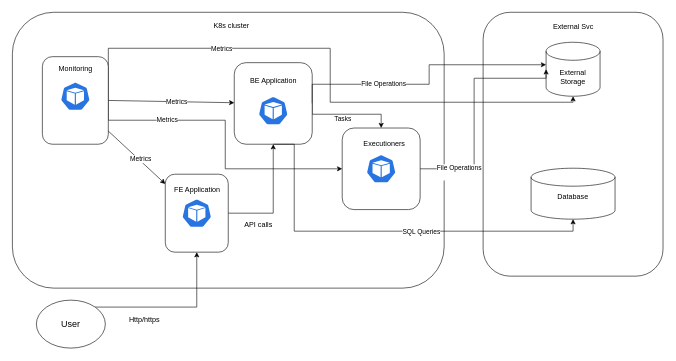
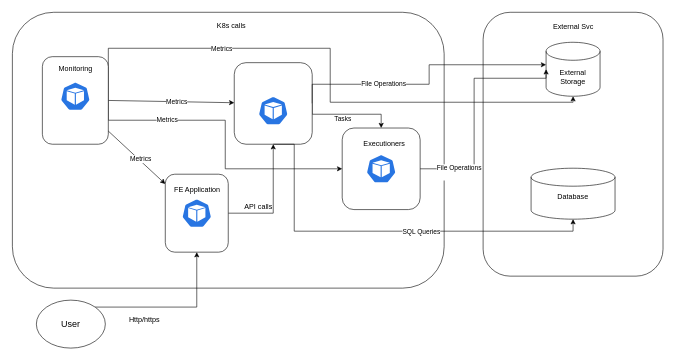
(232, 30) -> (232, 30)
(273, 81) -> none
(258, 225) -> (258, 207)
